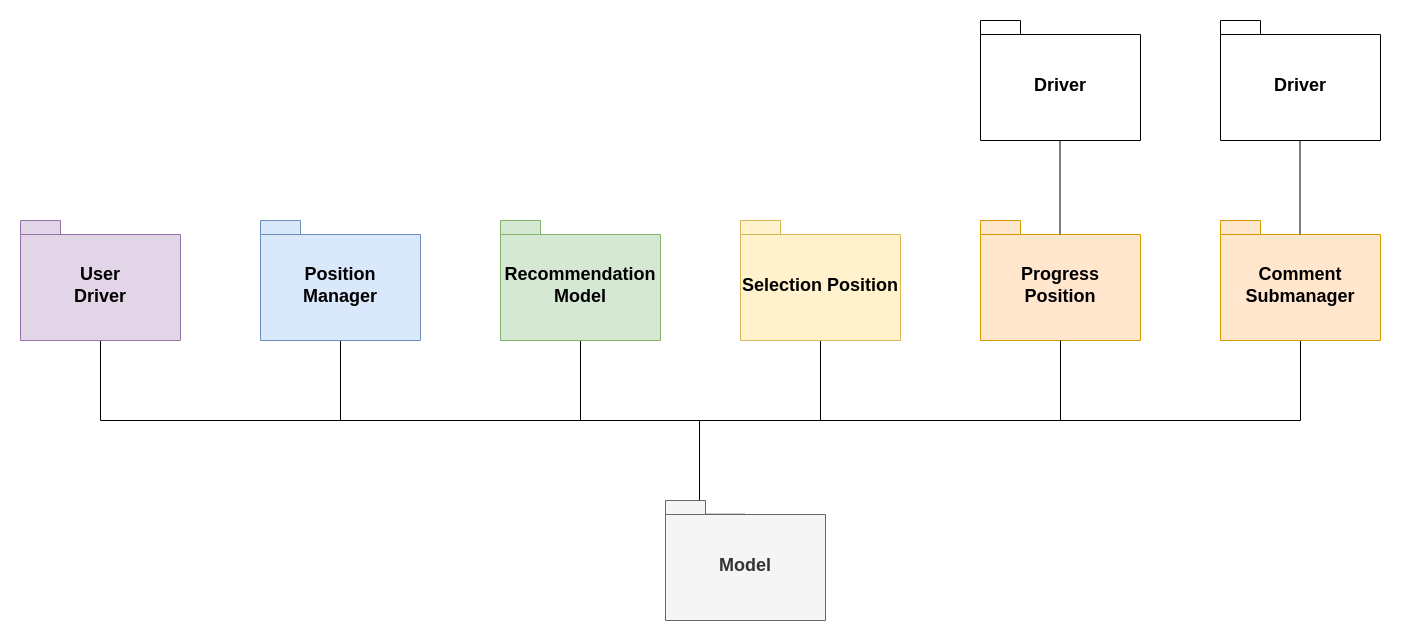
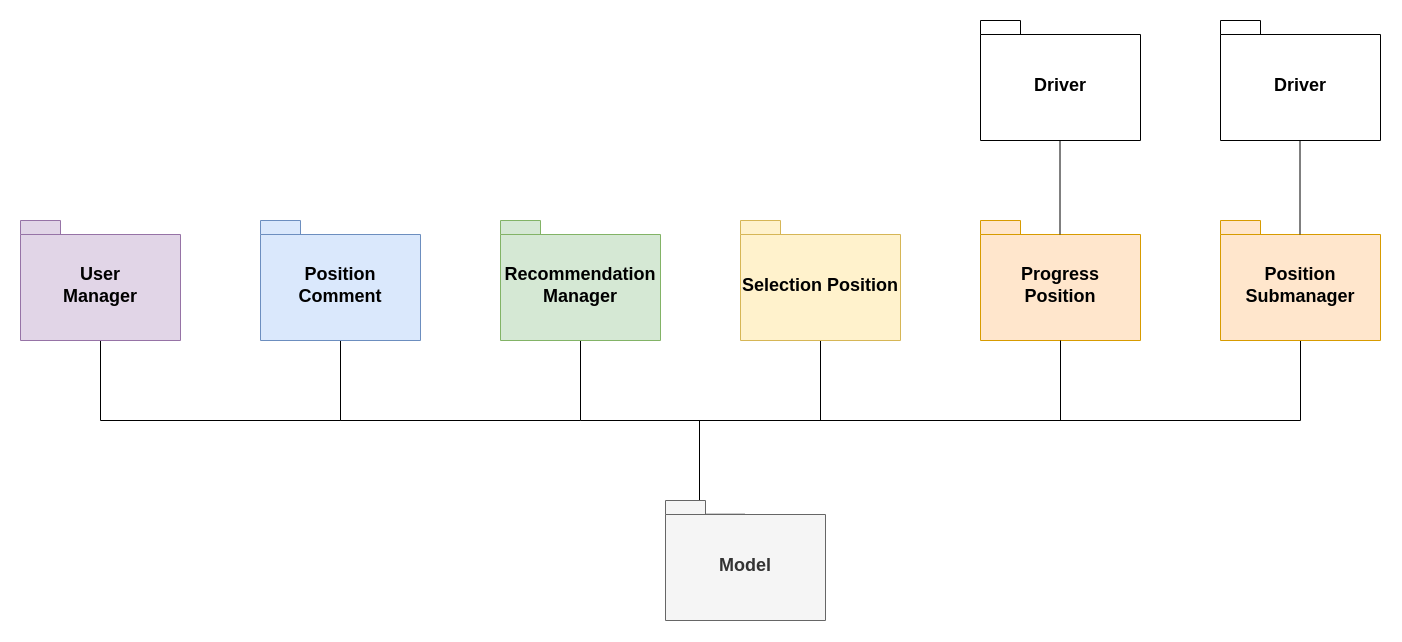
(101, 286) -> (101, 286)
(341, 286) -> (341, 286)
(581, 286) -> (581, 286)
(1301, 286) -> (1301, 286)
